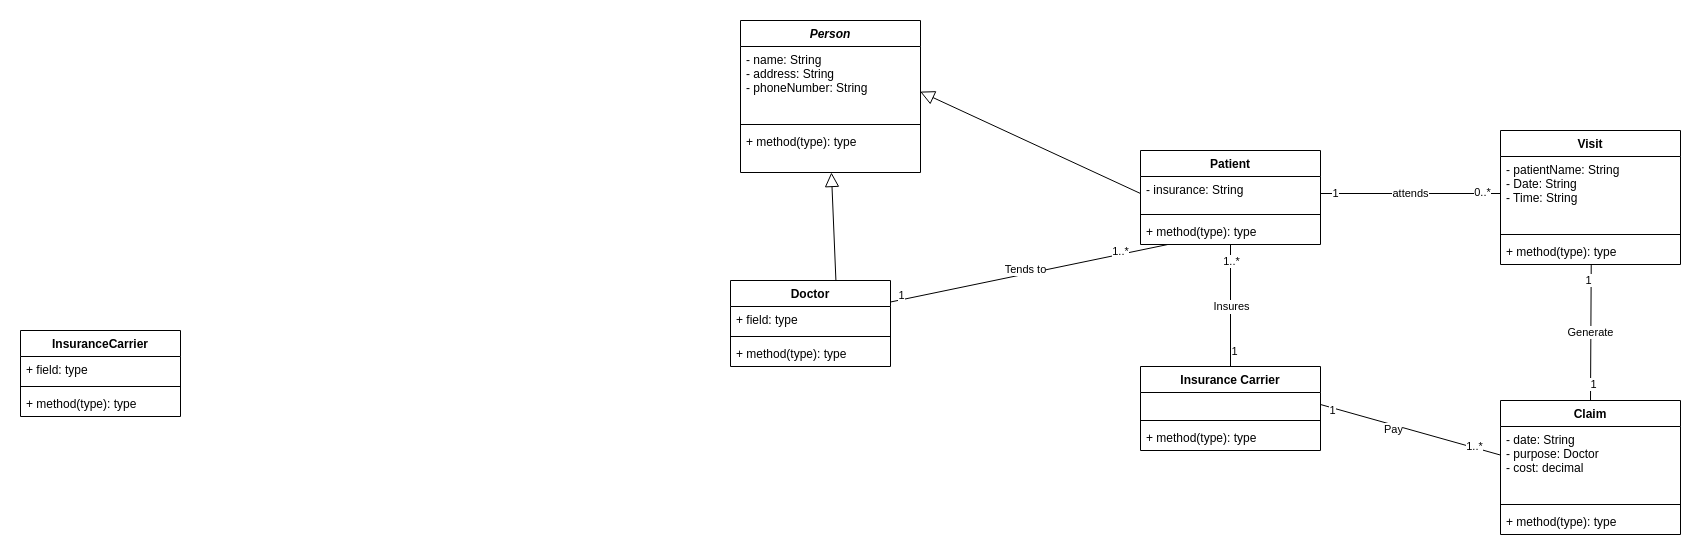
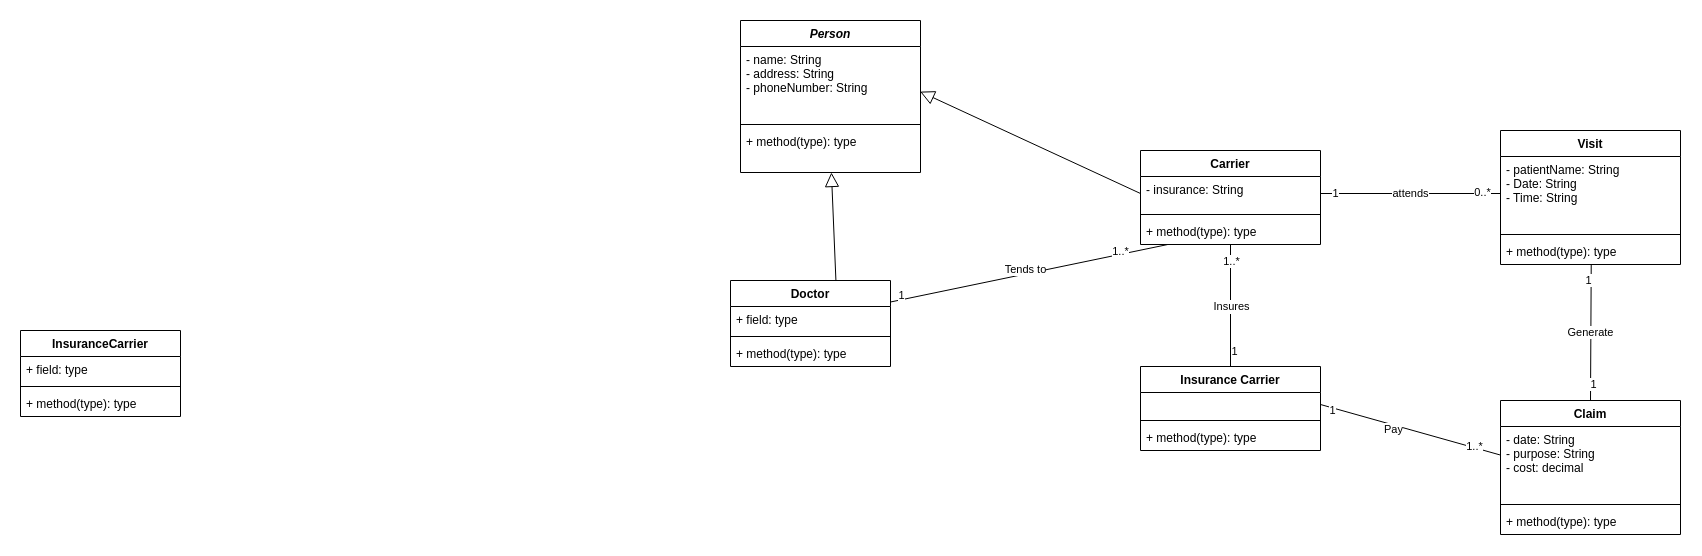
(1230, 164) -> (1230, 164)
(1547, 440) -> (1547, 440)
